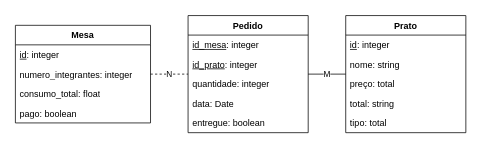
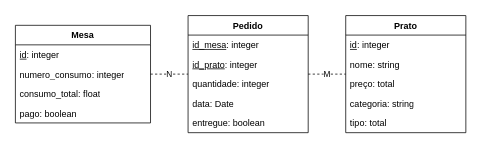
(316, 74) -> (316, 74)
(83, 75) -> (74, 75)
(378, 104) -> (388, 104)
